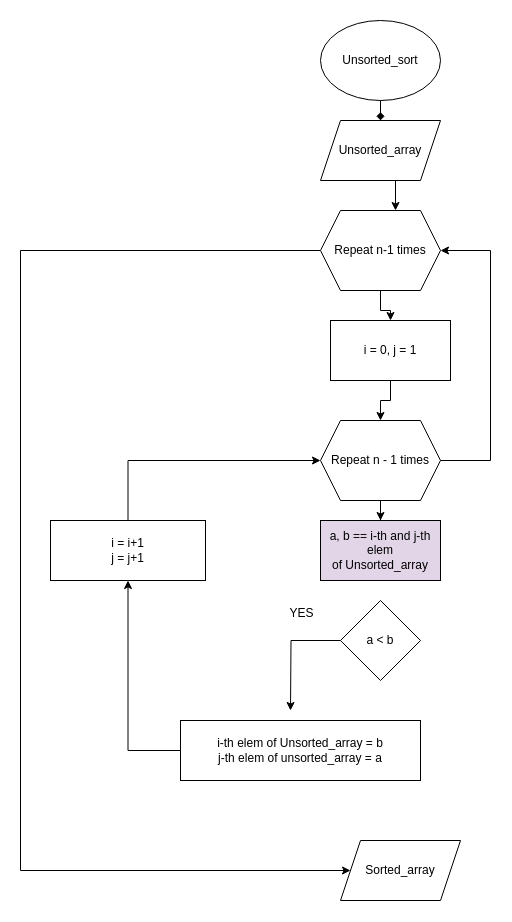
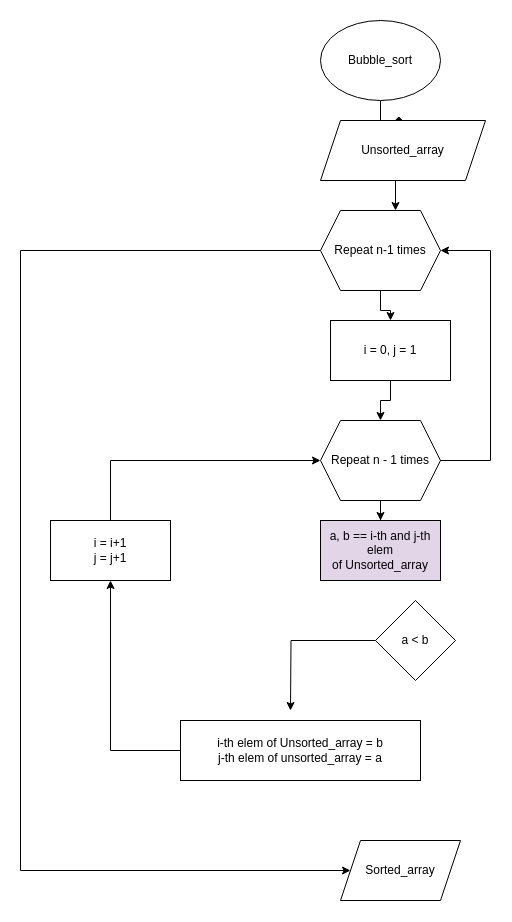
(381, 61) -> (381, 61)
(381, 151) -> (403, 151)
(128, 551) -> (111, 551)
(302, 614) -> none
(381, 641) -> (416, 641)
